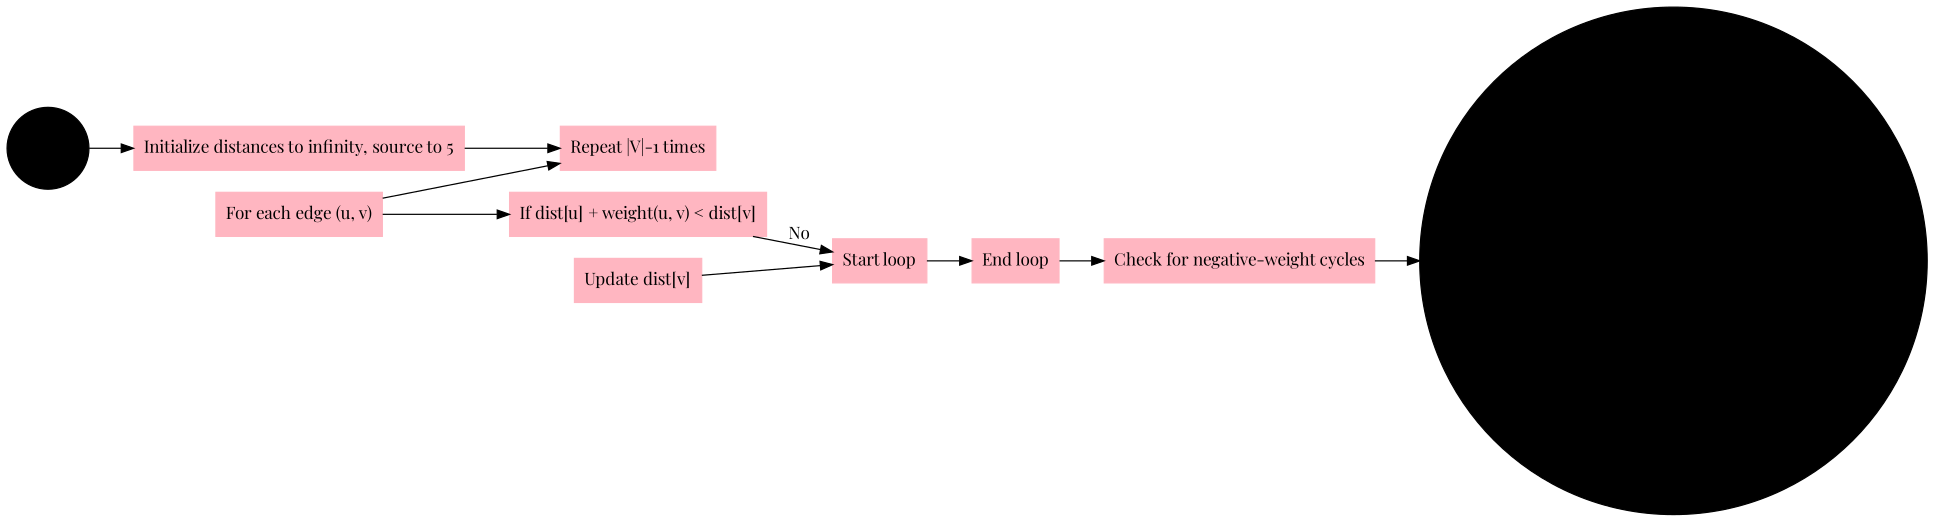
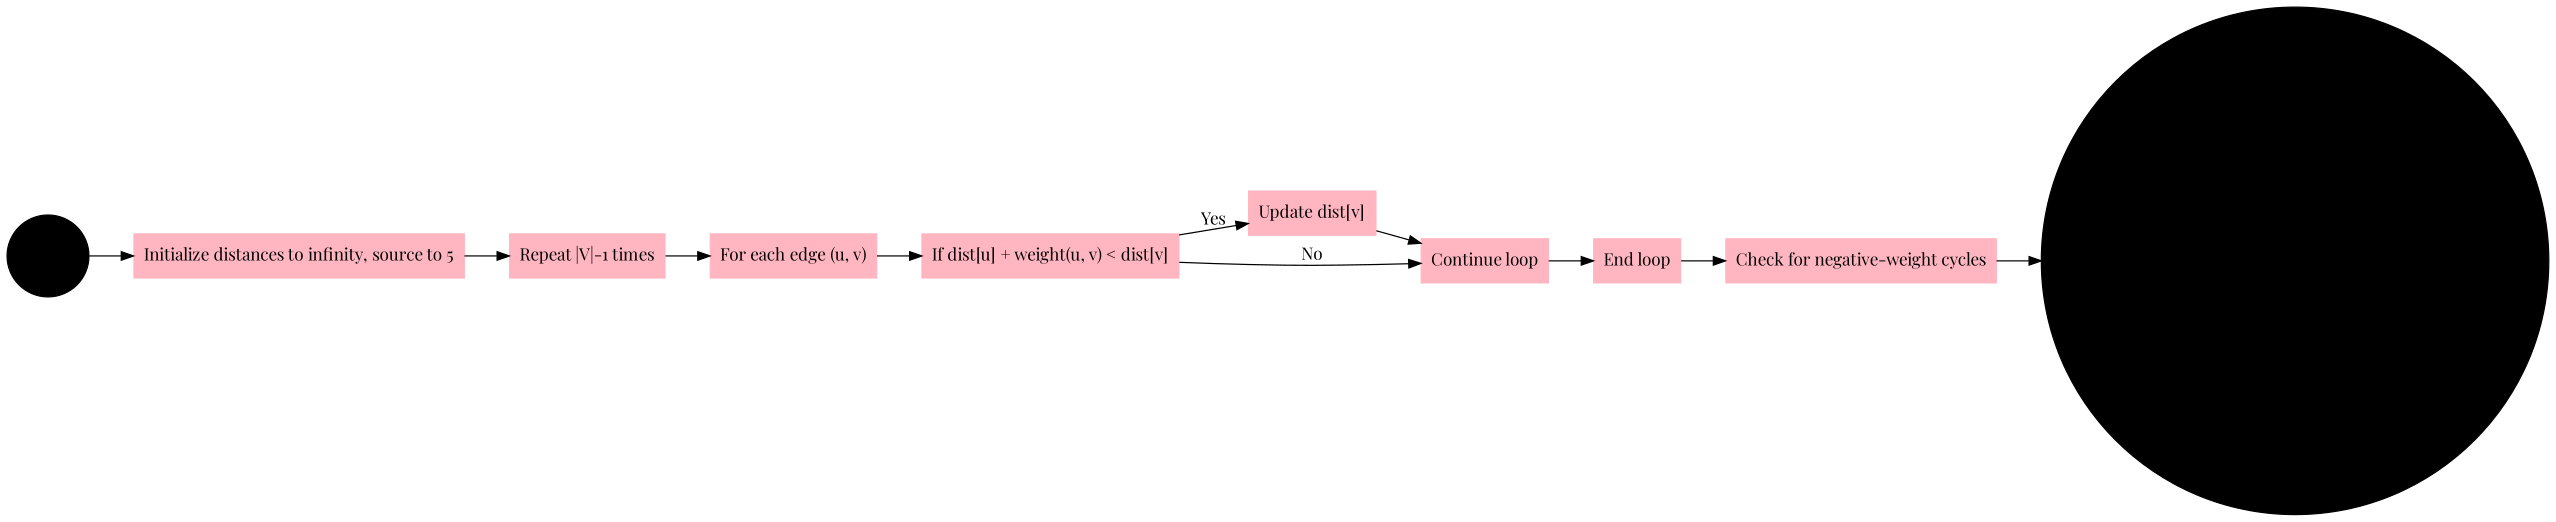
(465, 182) -> (682, 256)
none -> (1208, 230)
(880, 261) -> (1485, 261)
